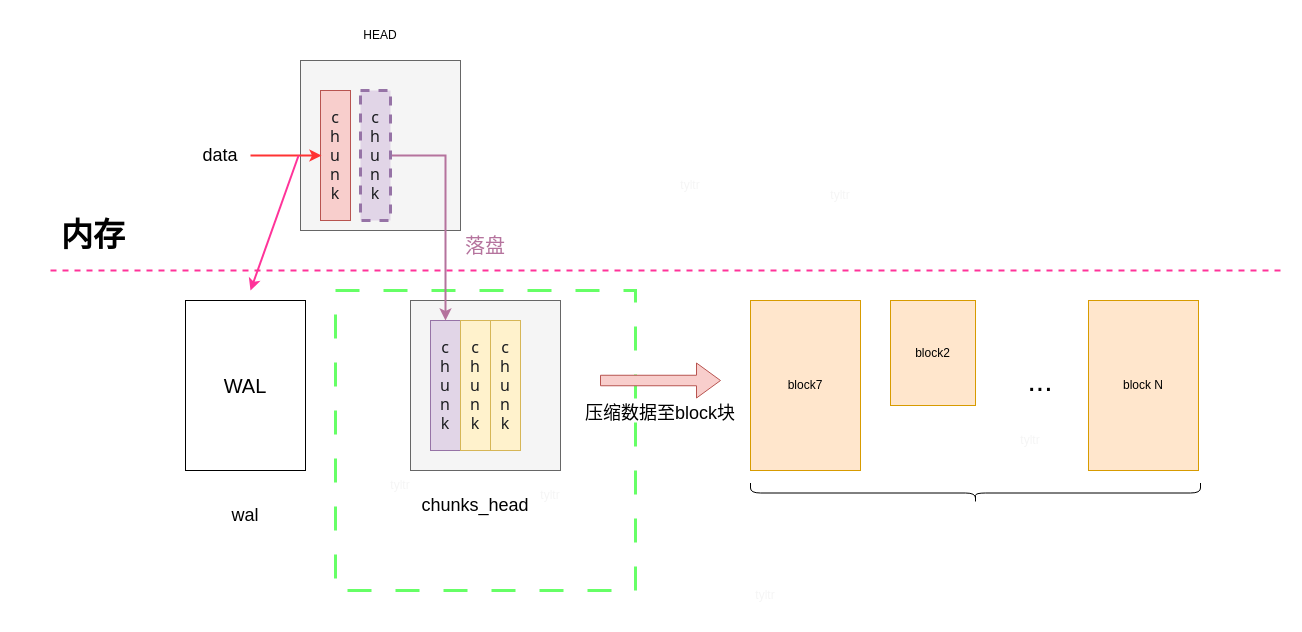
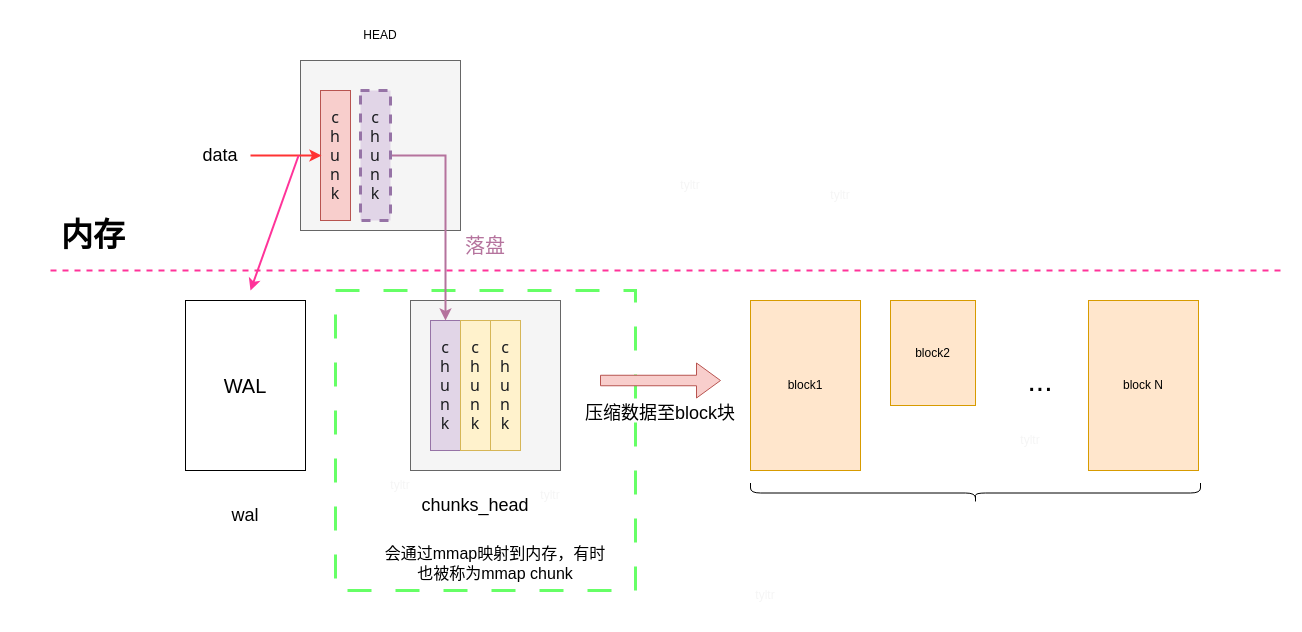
(806, 386) -> (806, 386)
none -> (496, 563)
